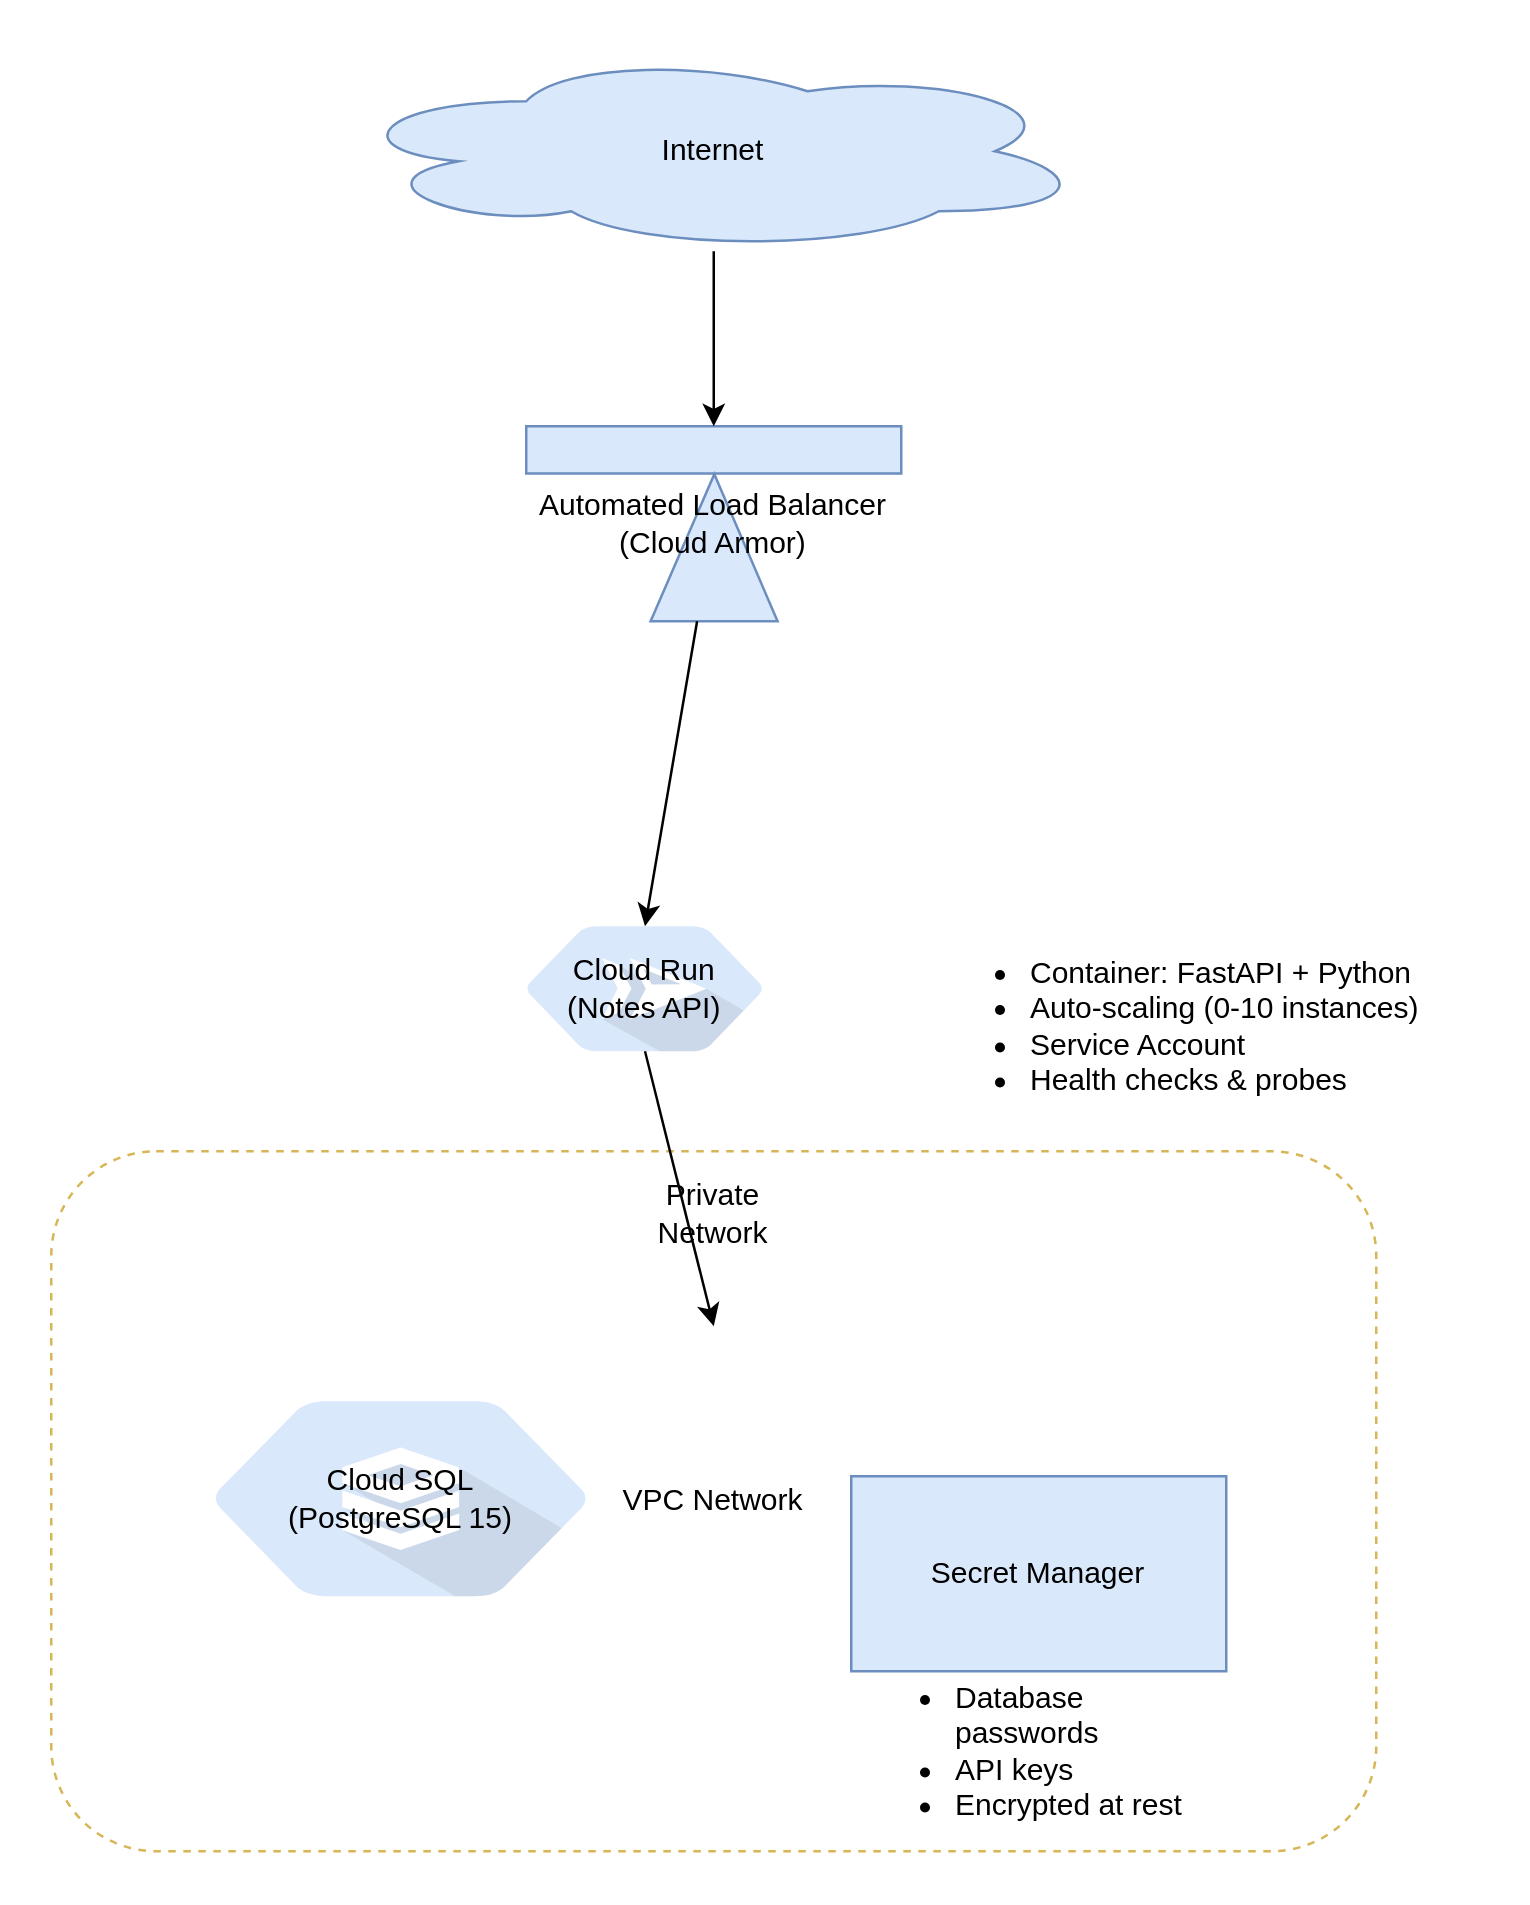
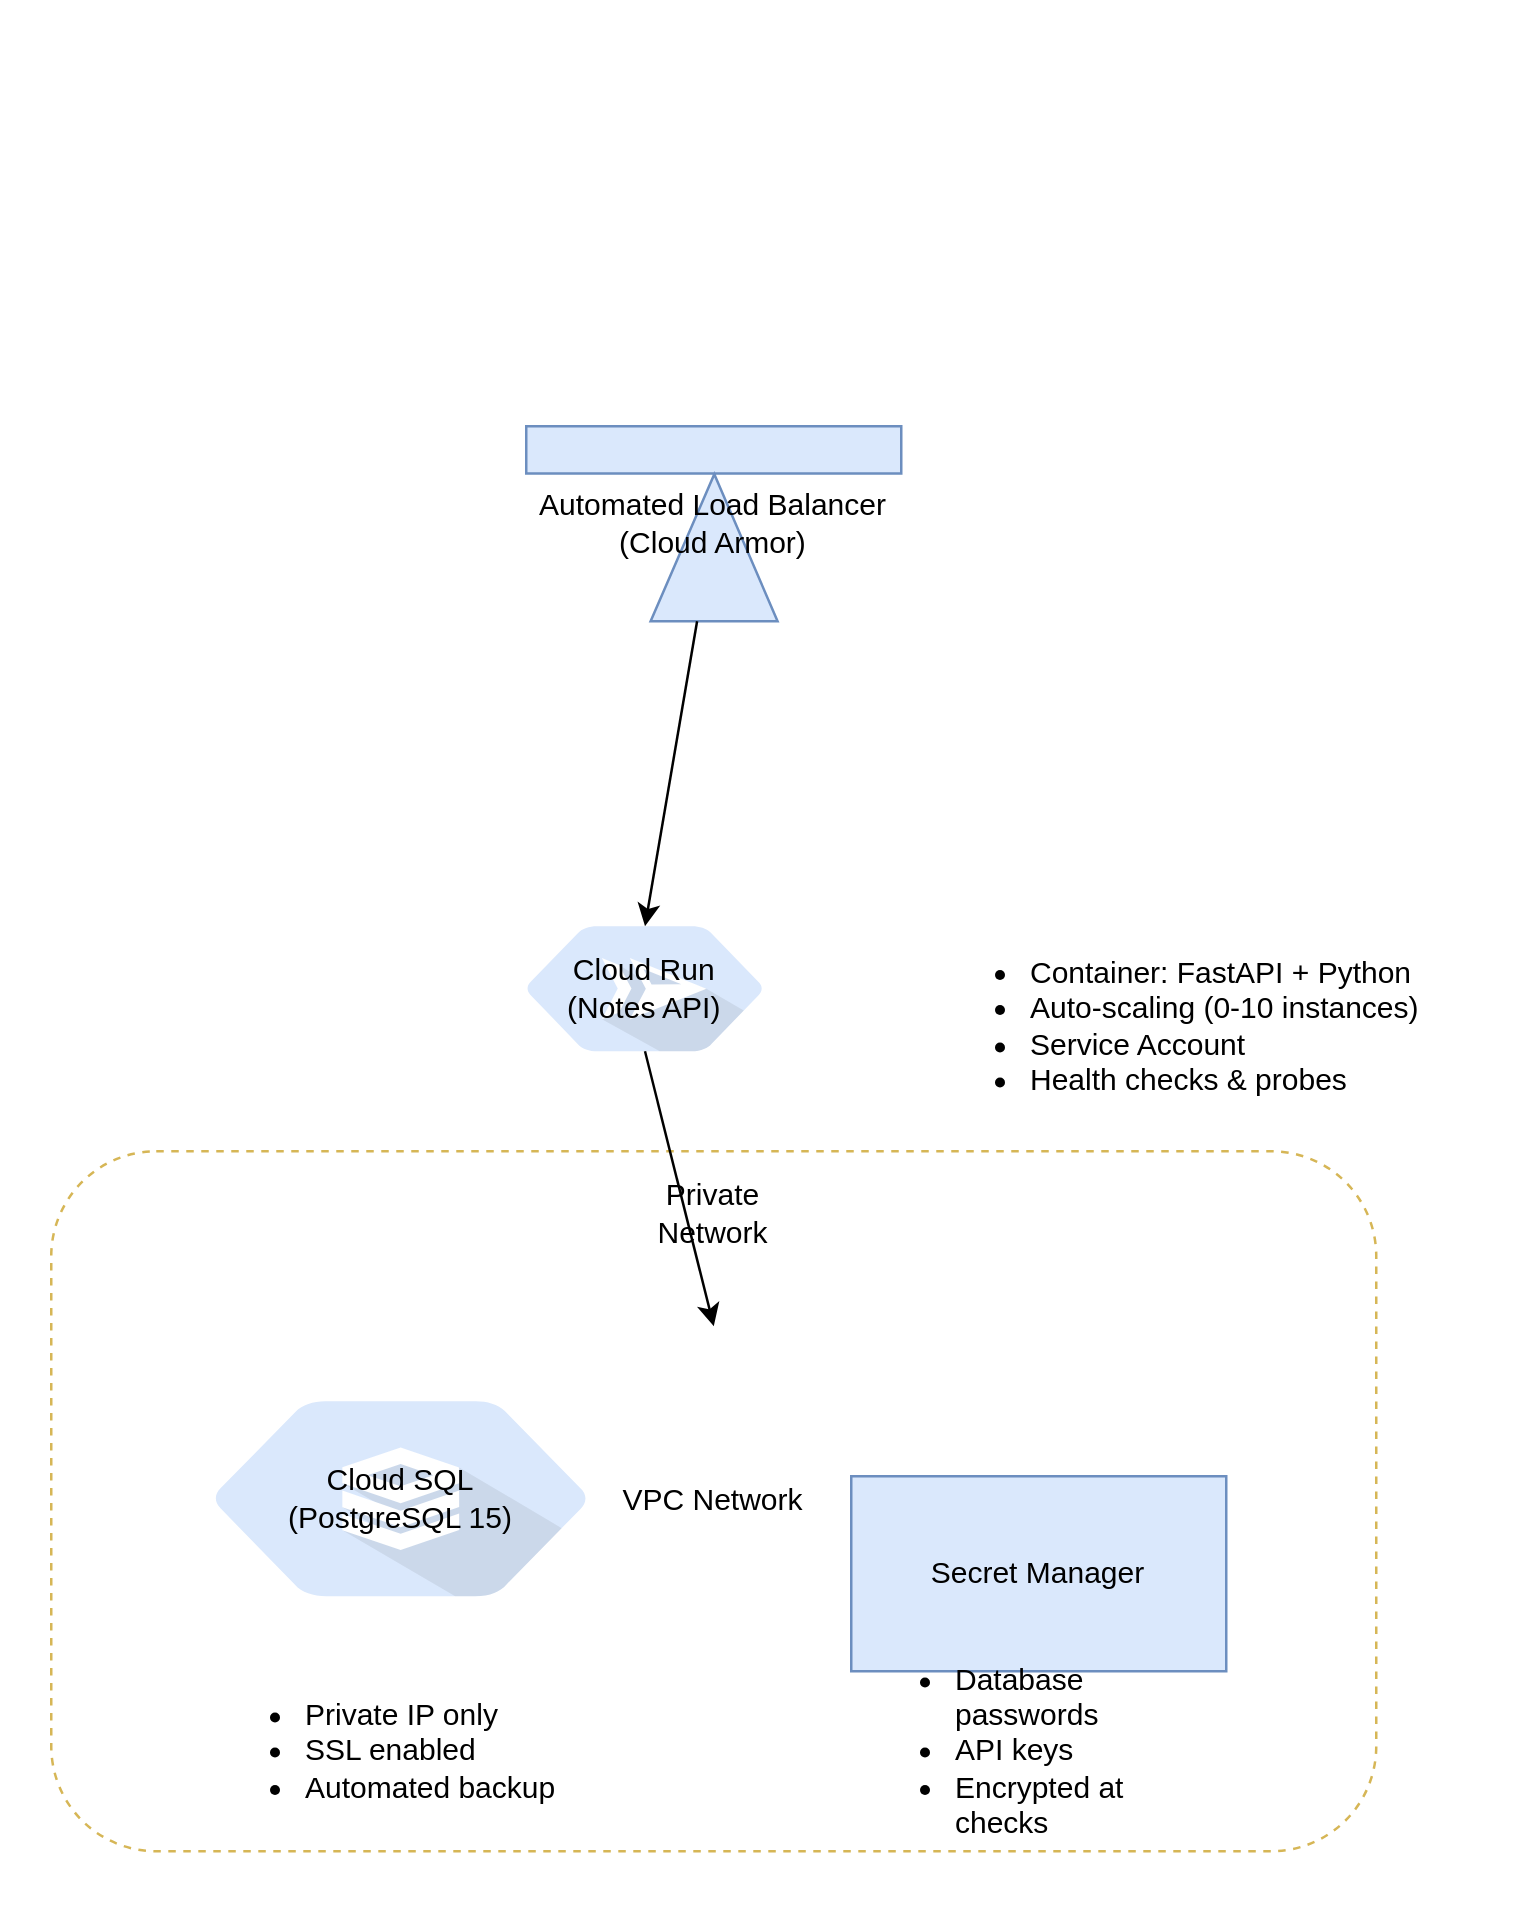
(714, 151) -> none
(714, 330) -> none
none -> (389, 1751)
(1004, 1751) -> (1008, 1751)
